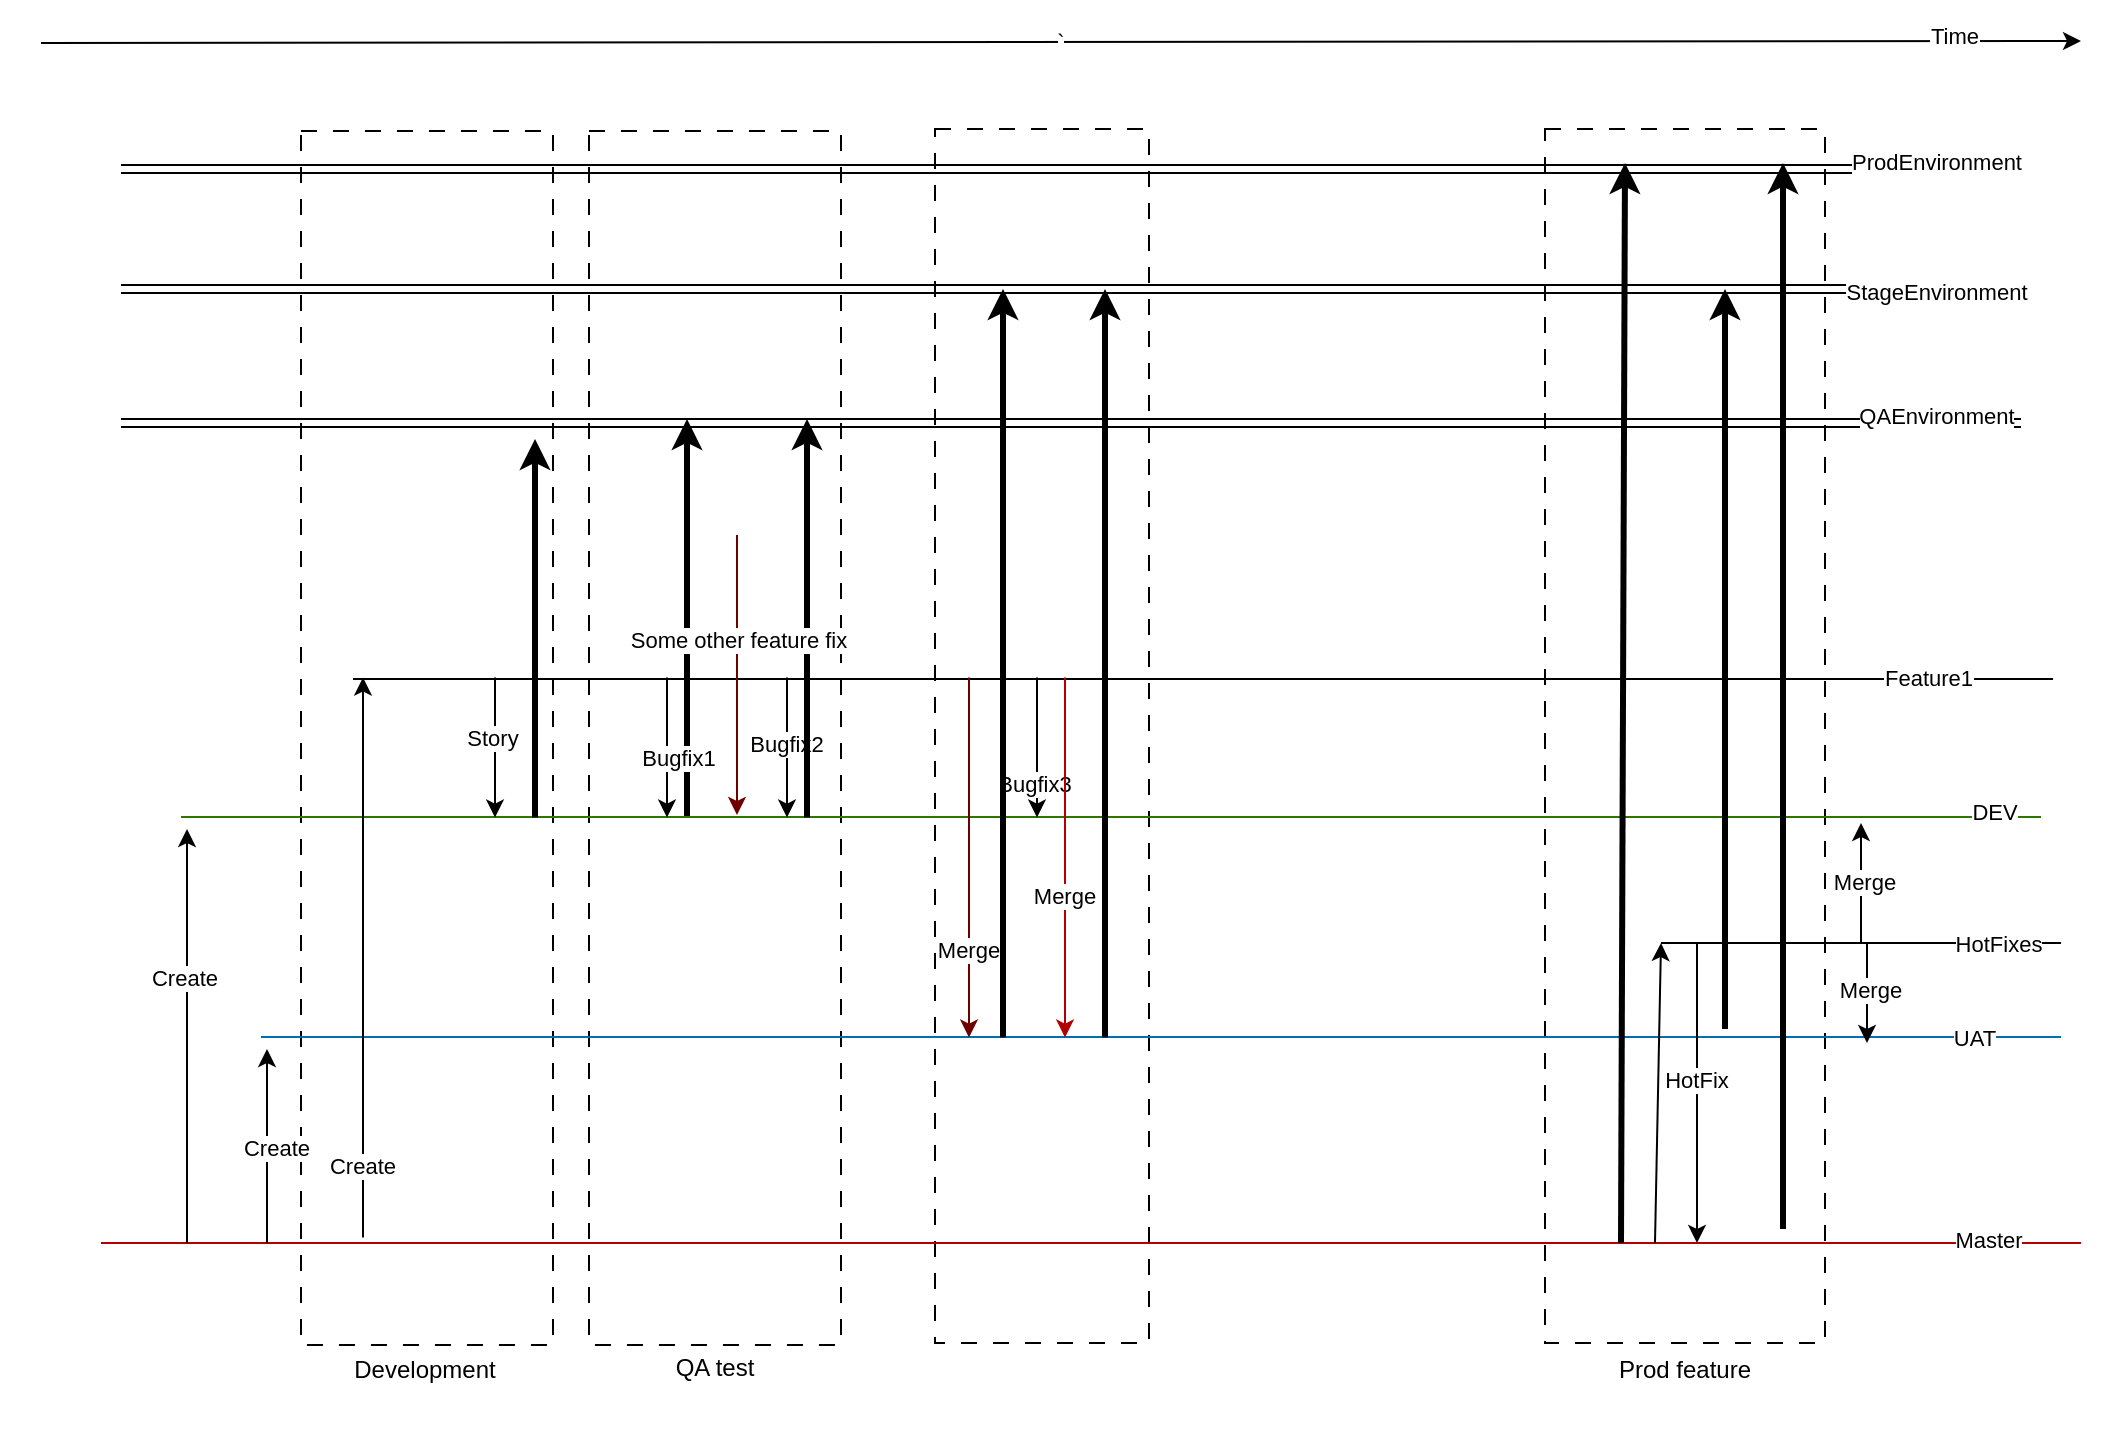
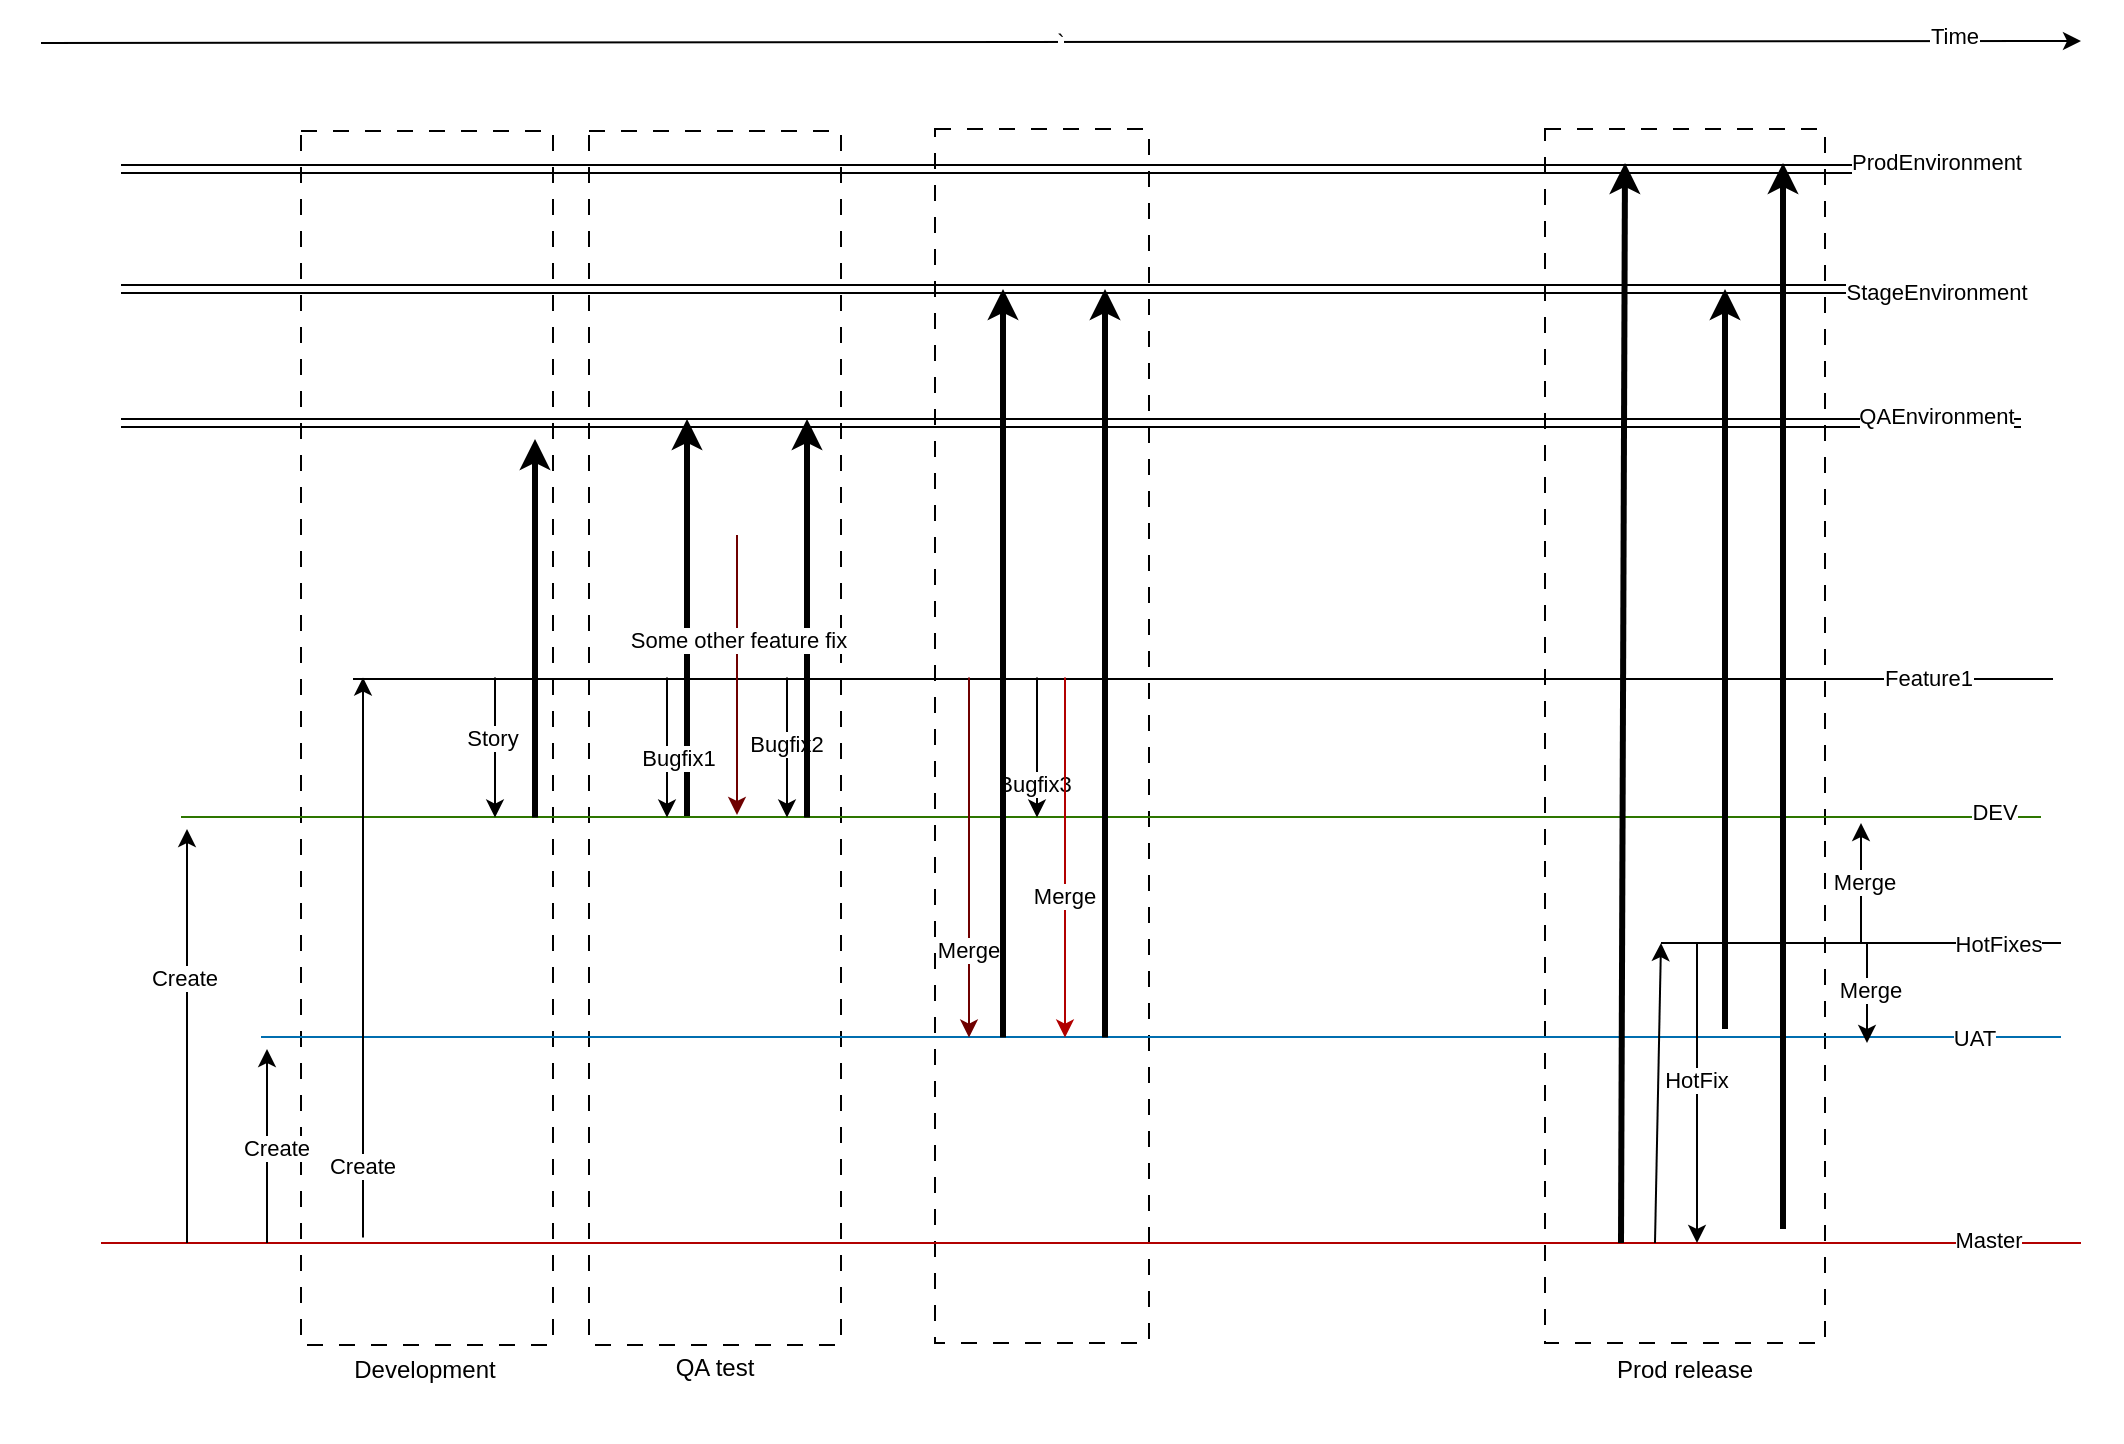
(1686, 1371) -> (1686, 1371)
